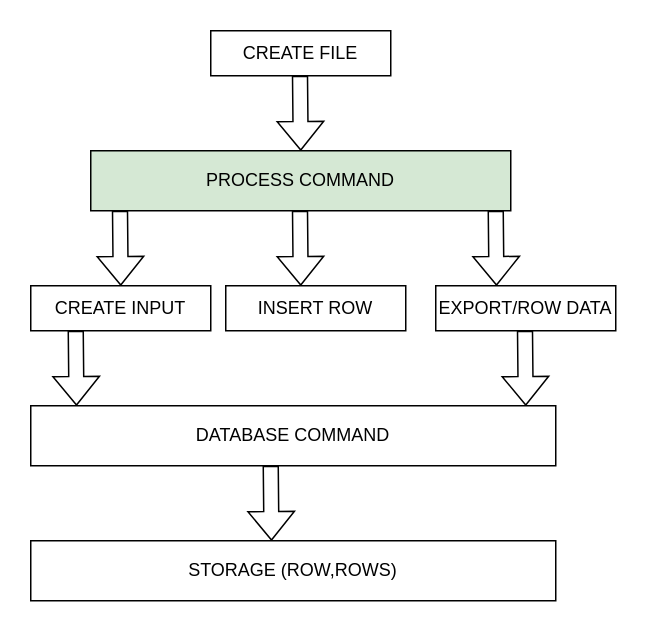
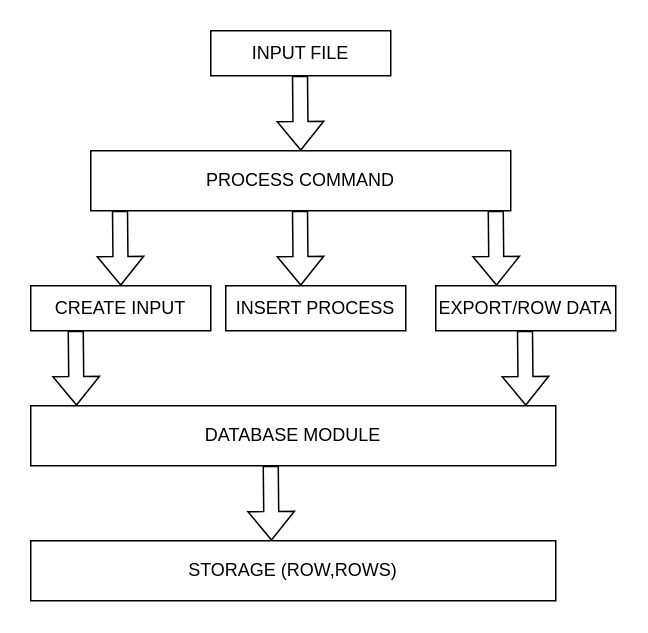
(301, 53) -> (301, 53)
(301, 181) -> (301, 181)
(316, 308) -> (316, 308)
(293, 436) -> (293, 436)
